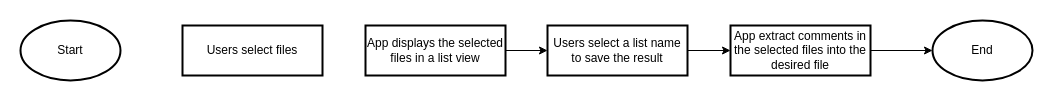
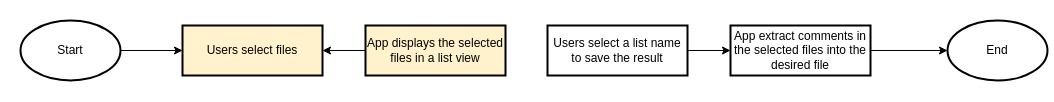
none -> (148, 51)
(253, 51) -> (253, 51)
(436, 51) -> (436, 51)
(523, 51) -> (347, 51)
(983, 51) -> (998, 51)
